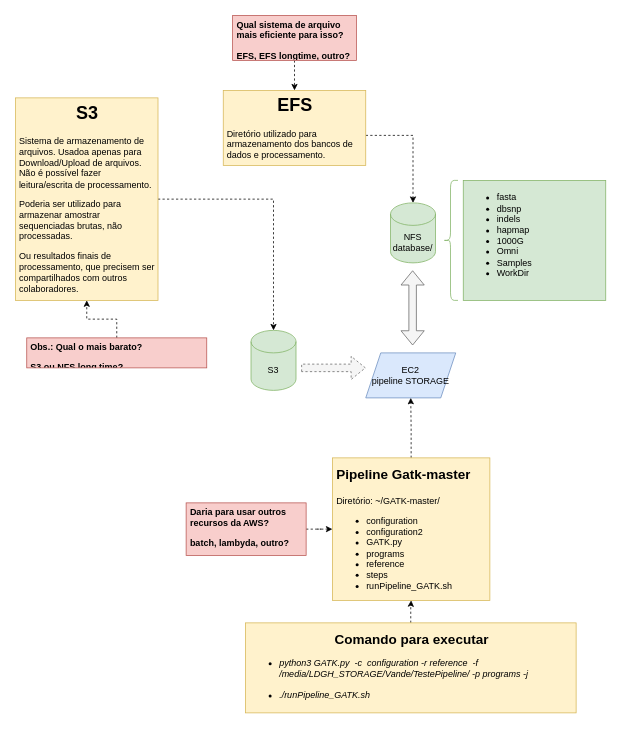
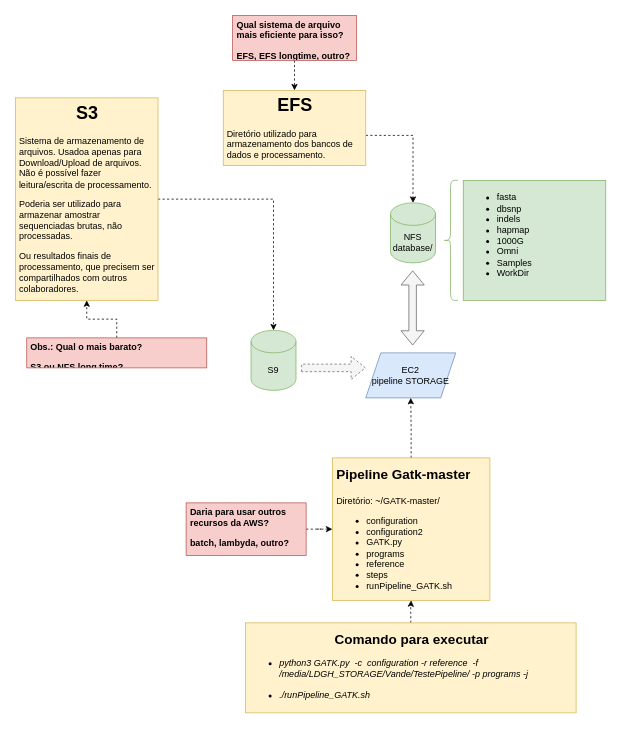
(273, 370) -> (273, 370)
